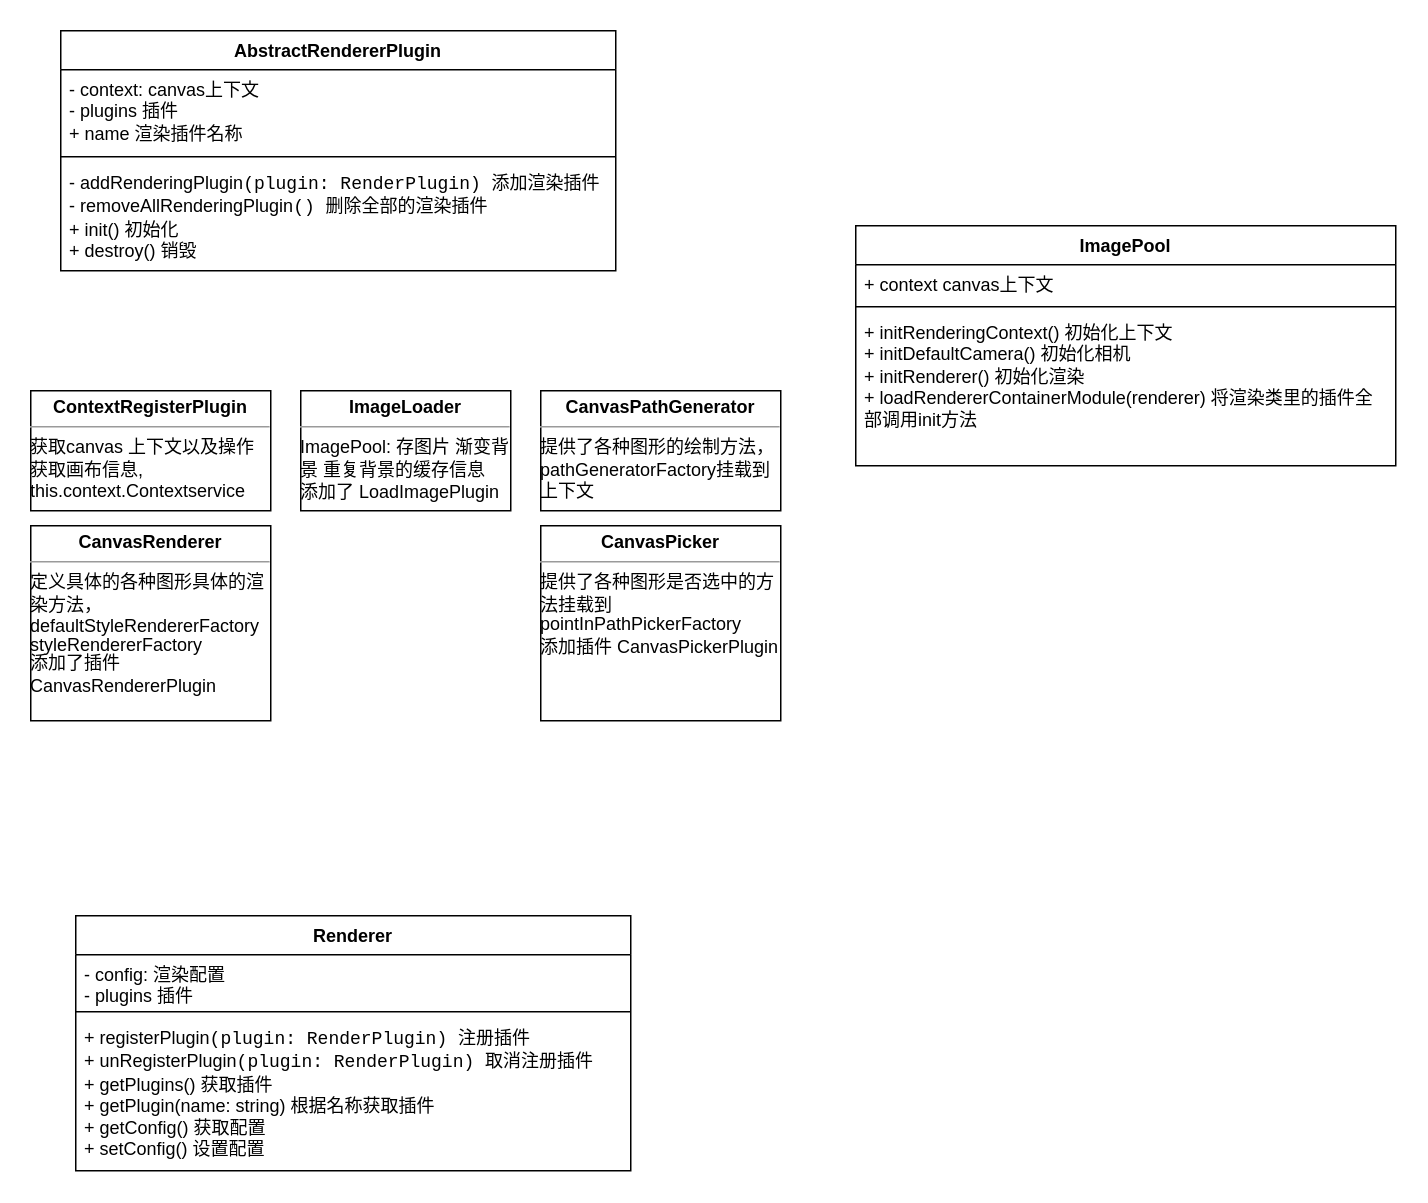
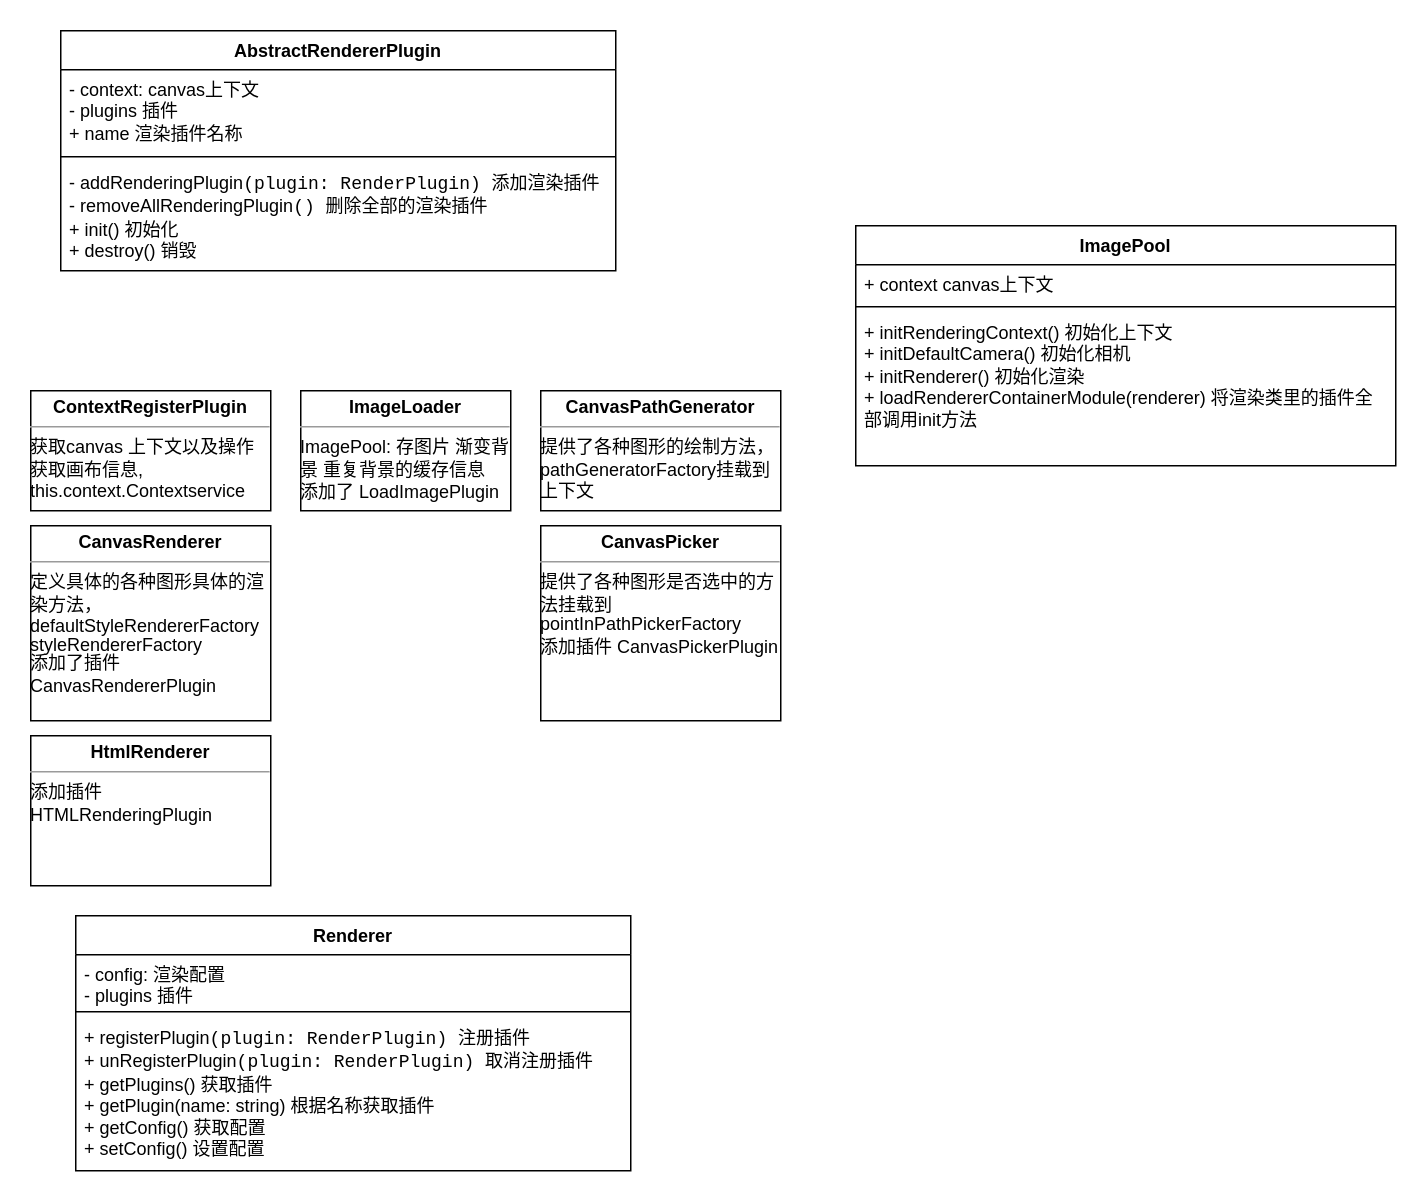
none -> (151, 811)
